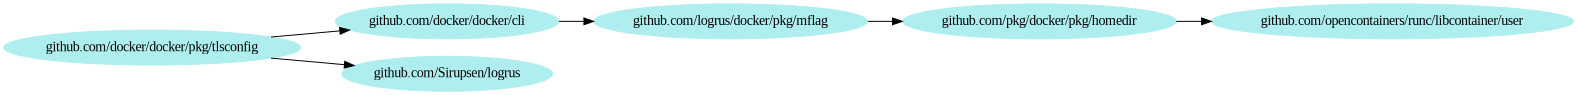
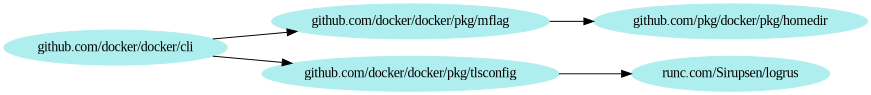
(731, 21) -> (410, 21)
(1392, 21) -> none
(305, 34) -> (247, 59)
(447, 74) -> (731, 74)
